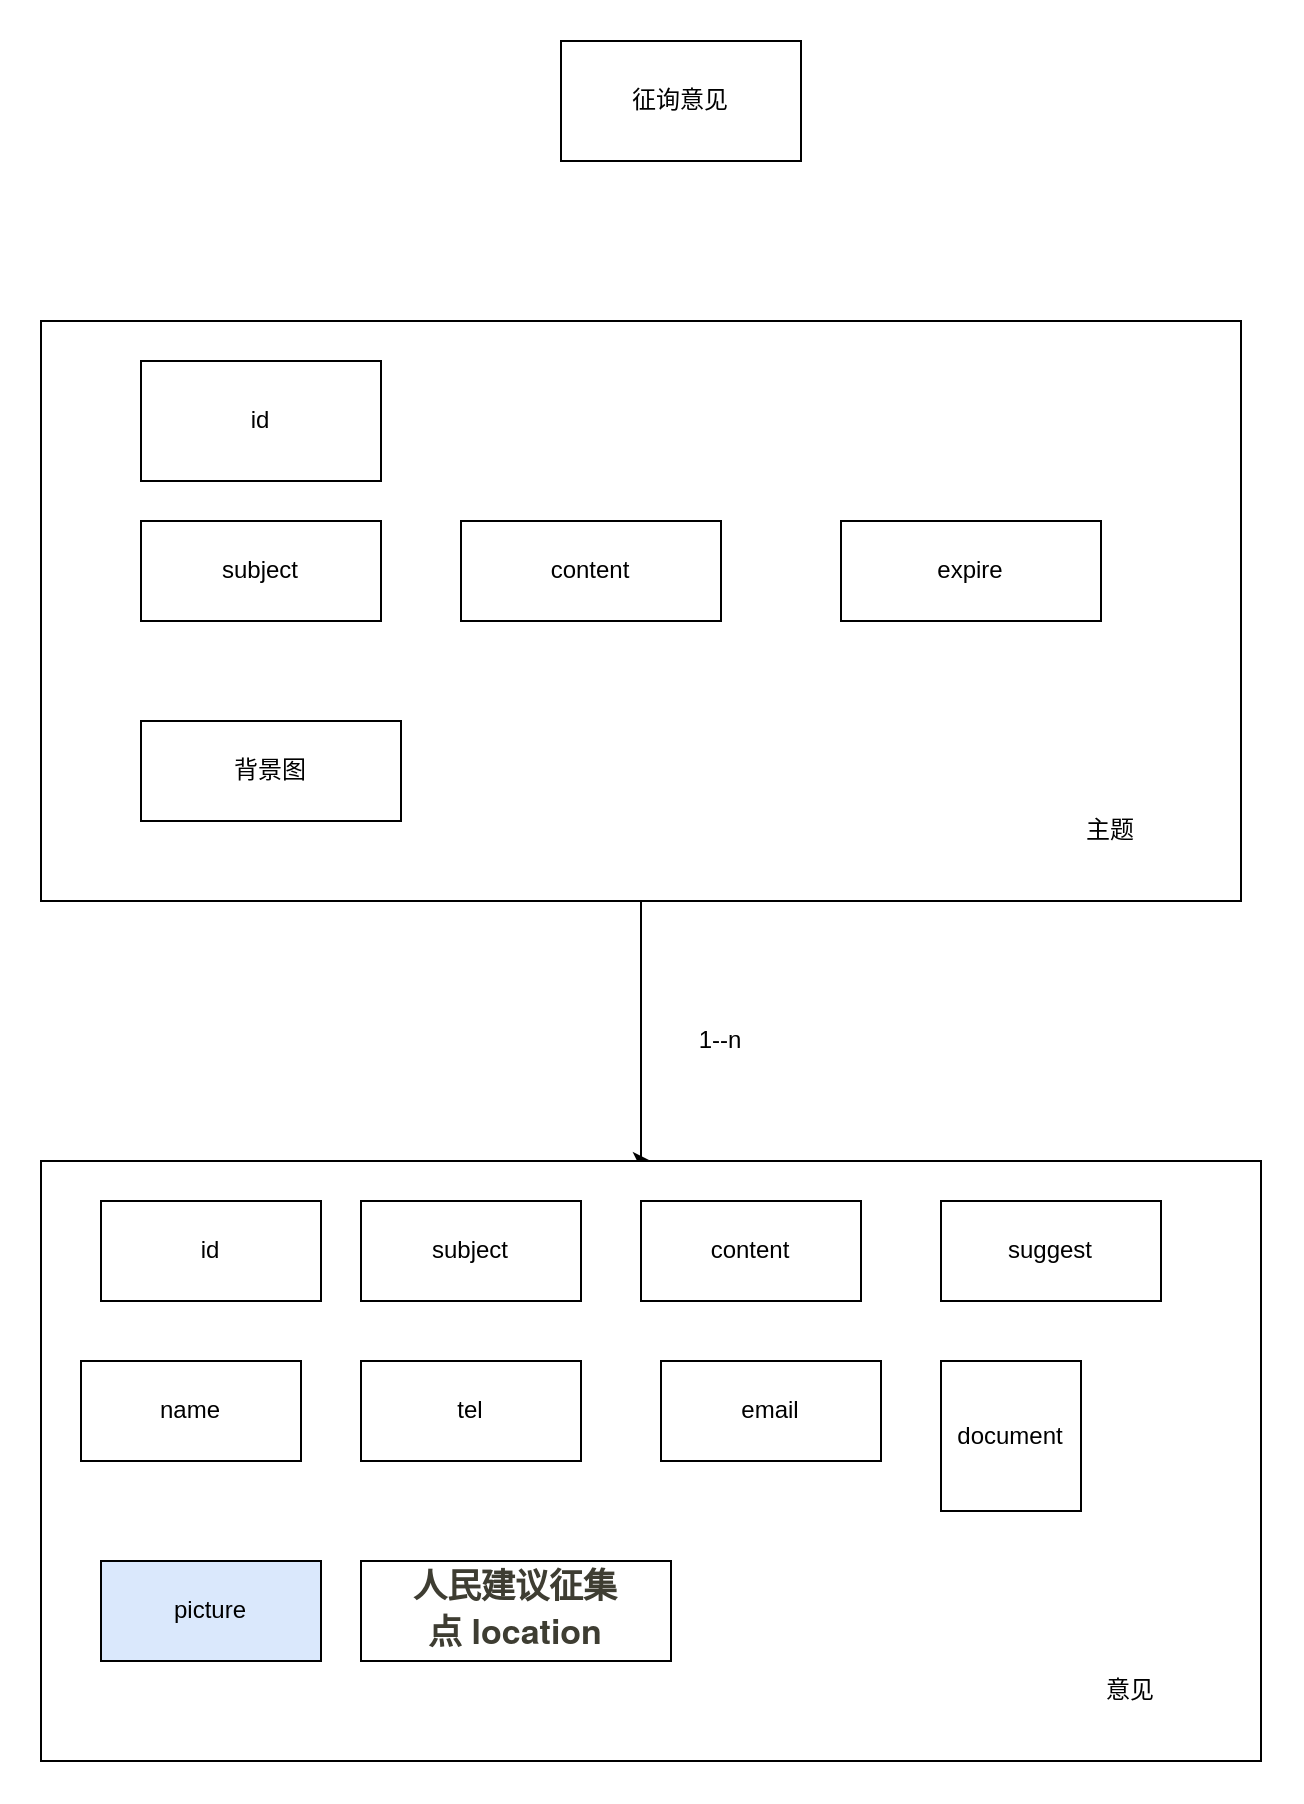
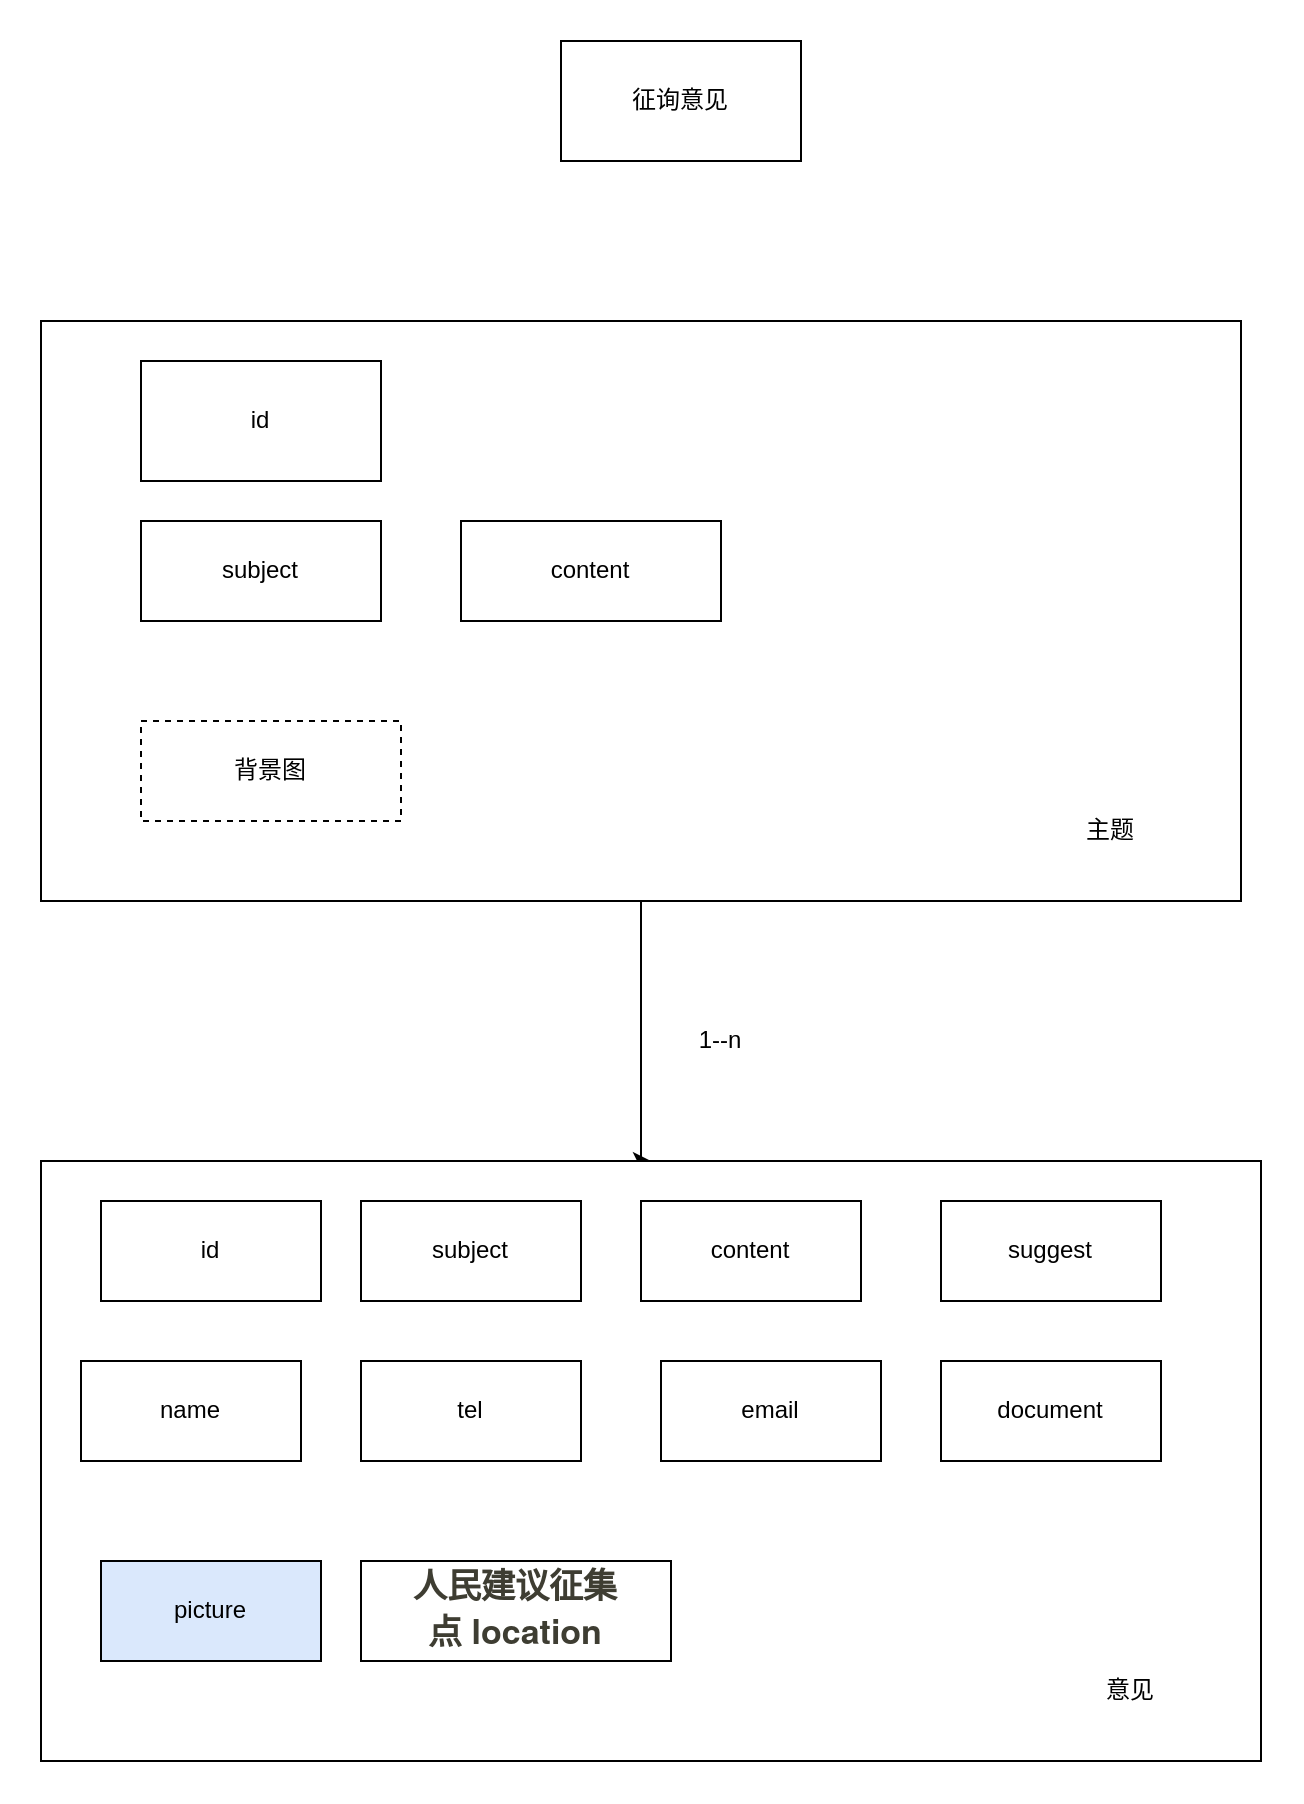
(971, 571) -> none
(271, 771) -> (271, 771)
(1011, 1436) -> (1051, 1411)
